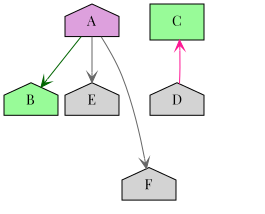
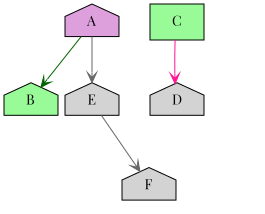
(180, 67) -> (175, 57)
(129, 95) -> (118, 139)
